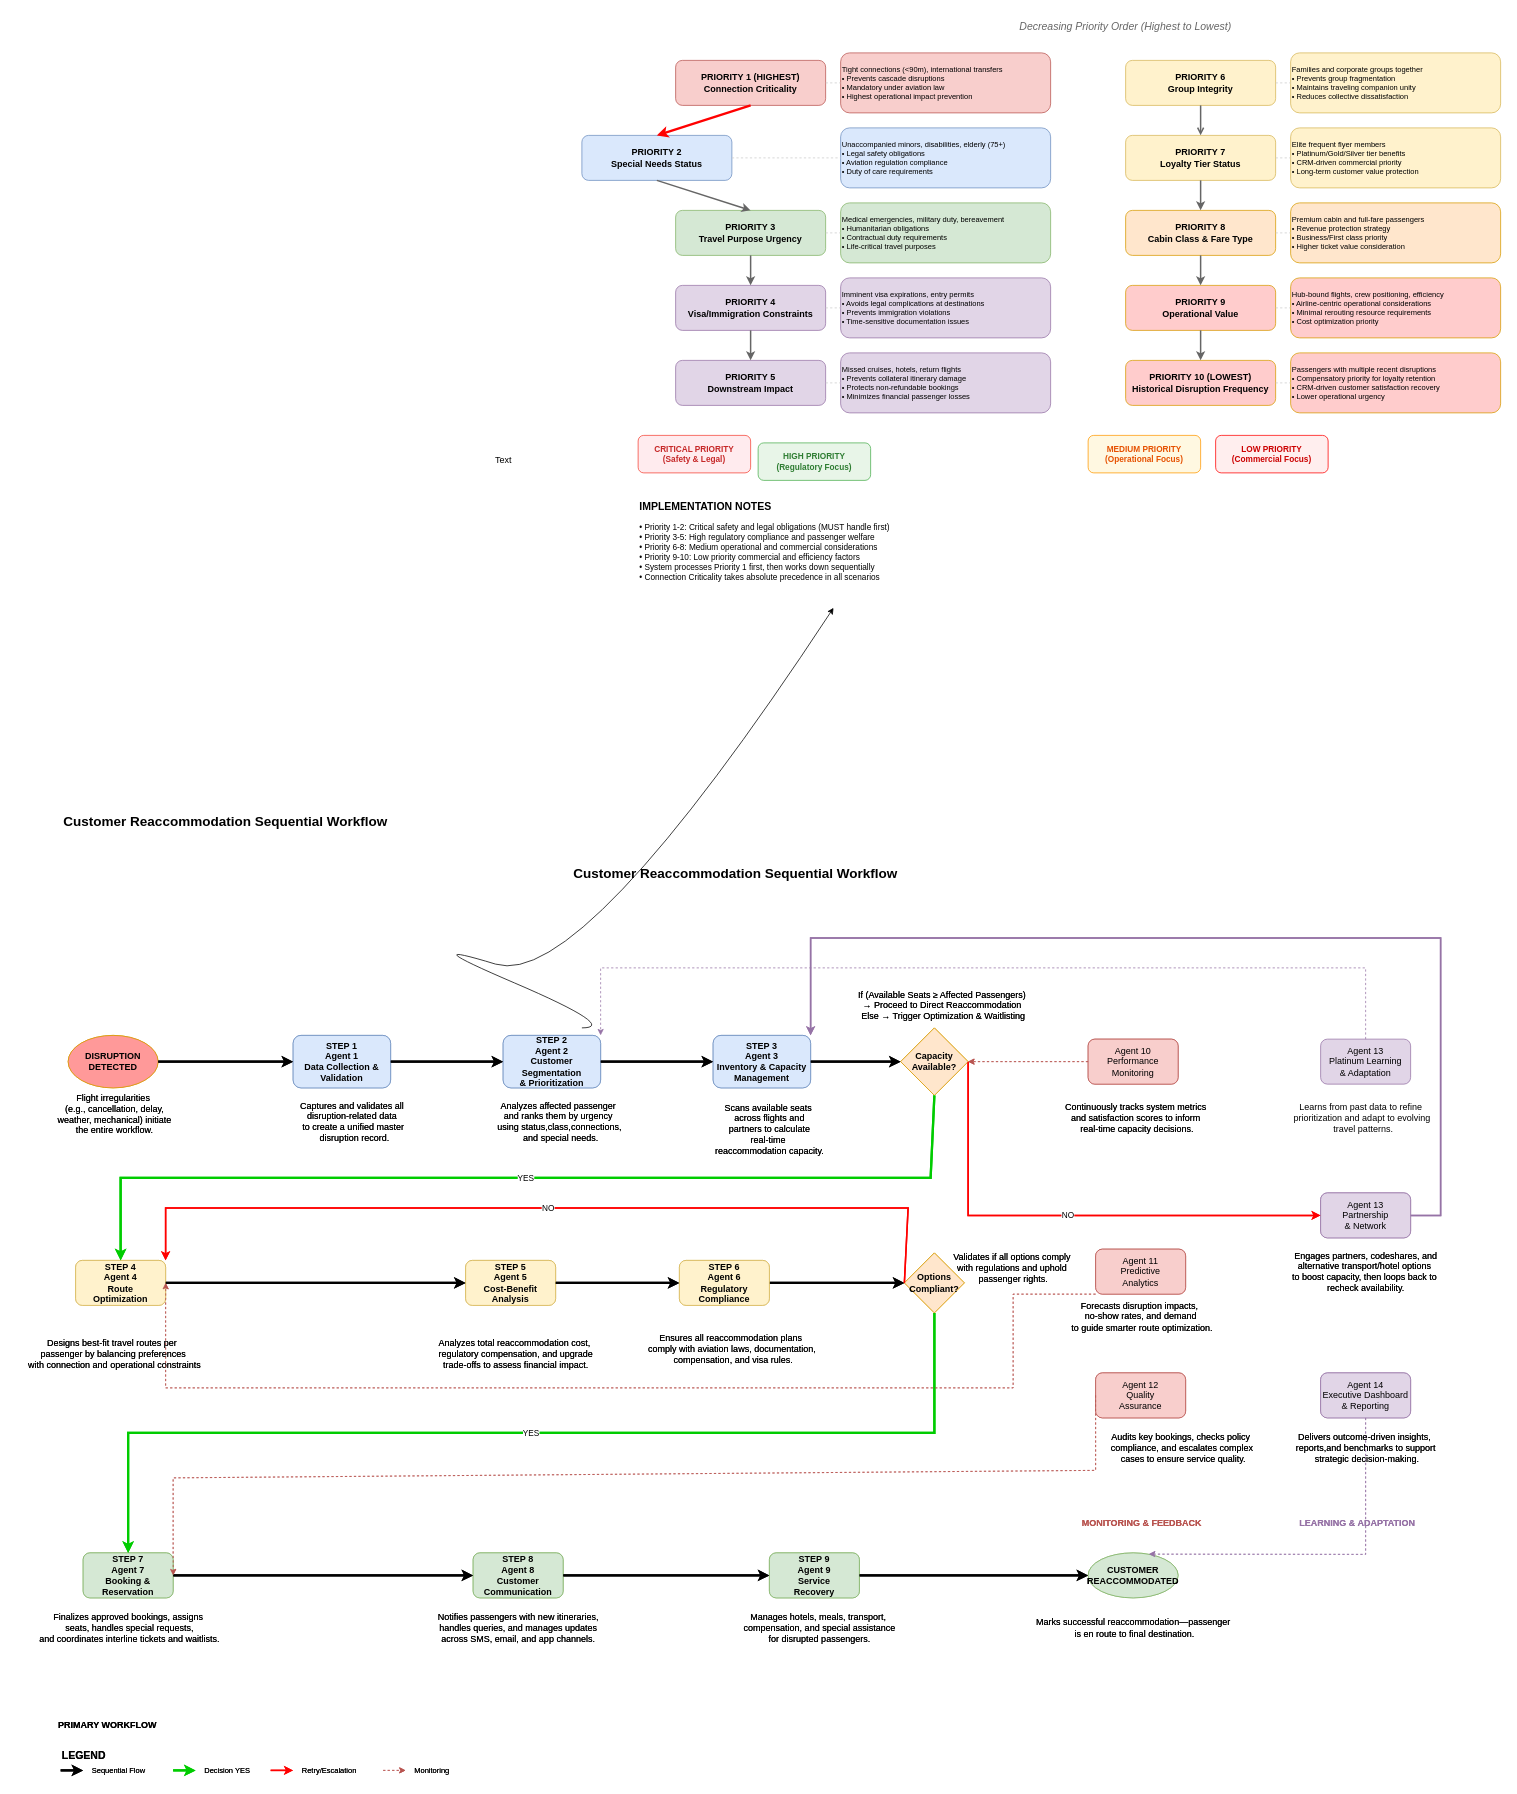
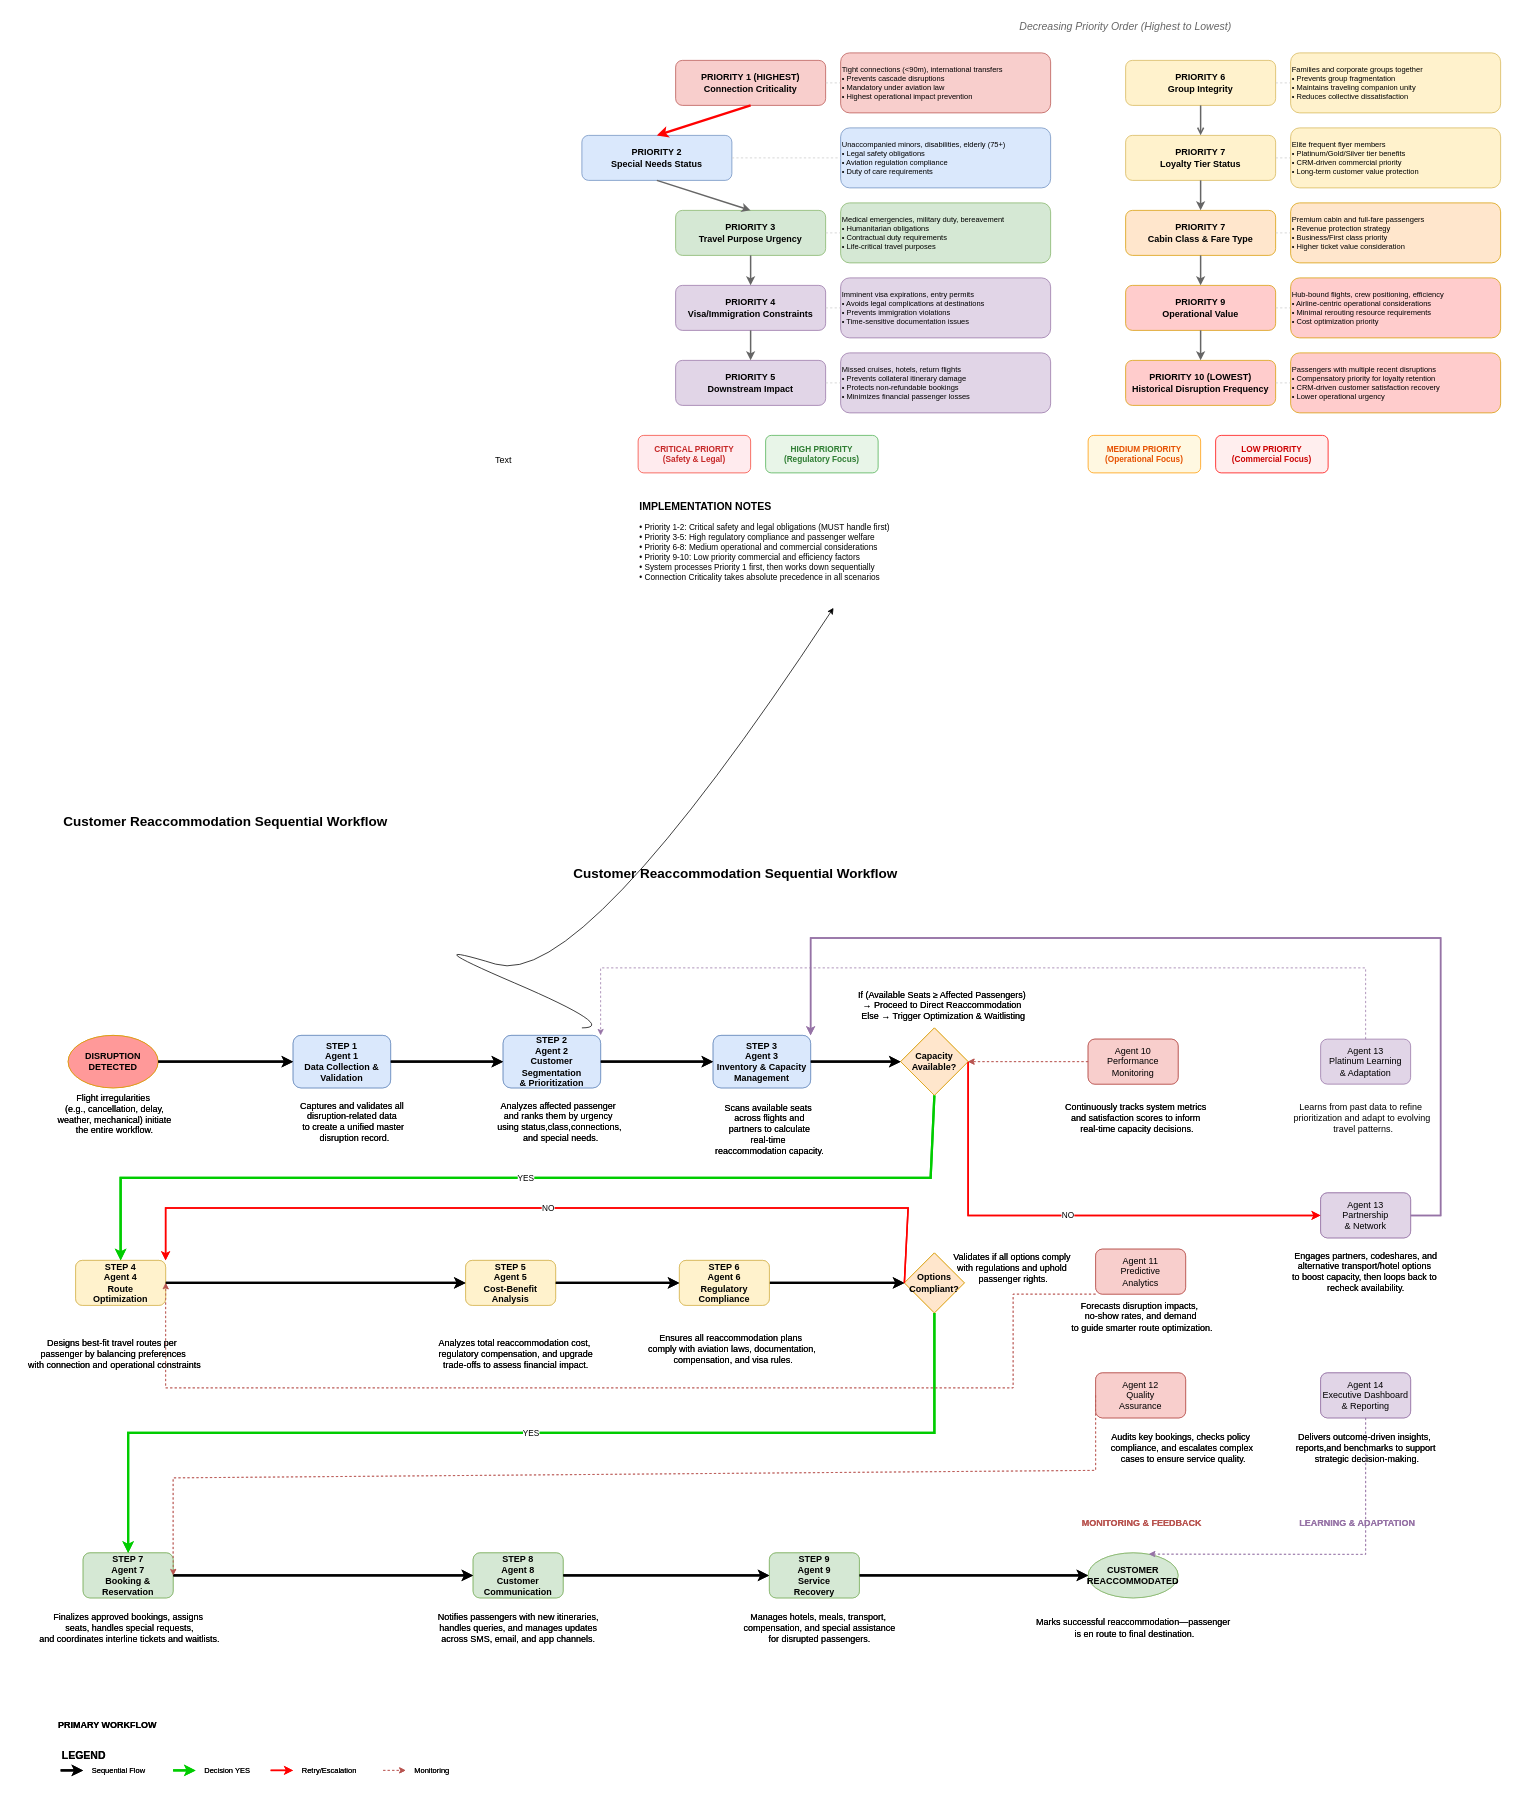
(1200, 233) -> (1200, 233)
(814, 462) -> (822, 454)
